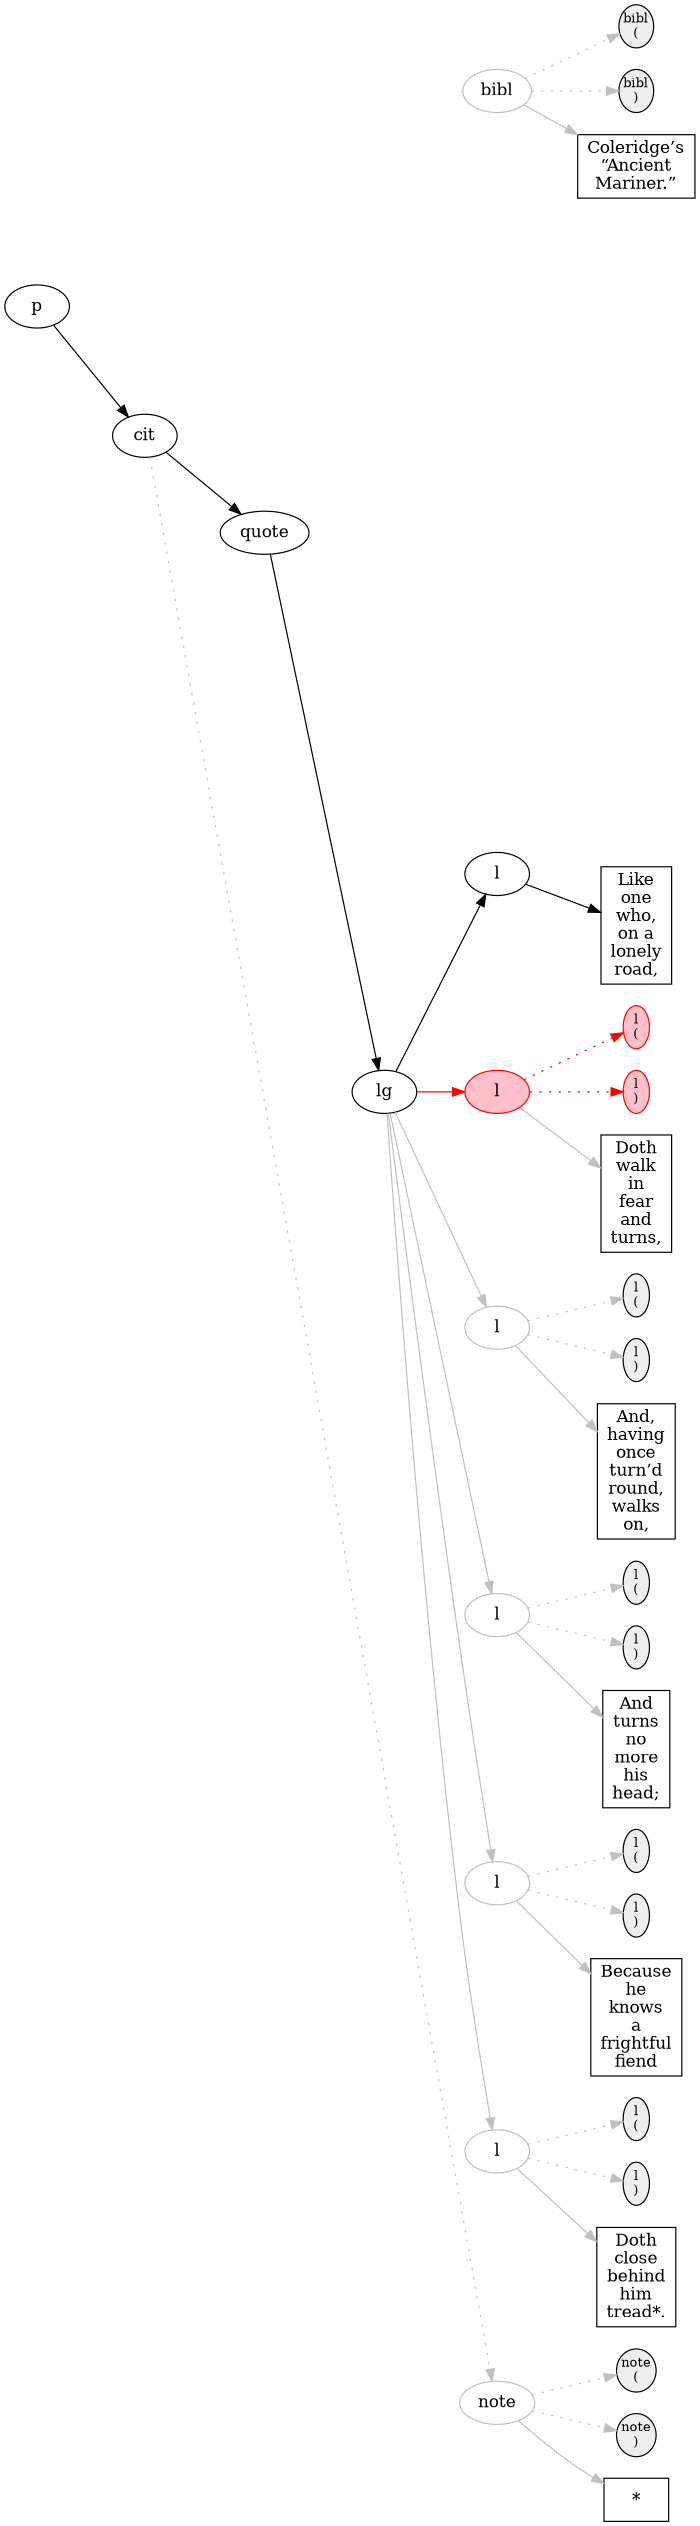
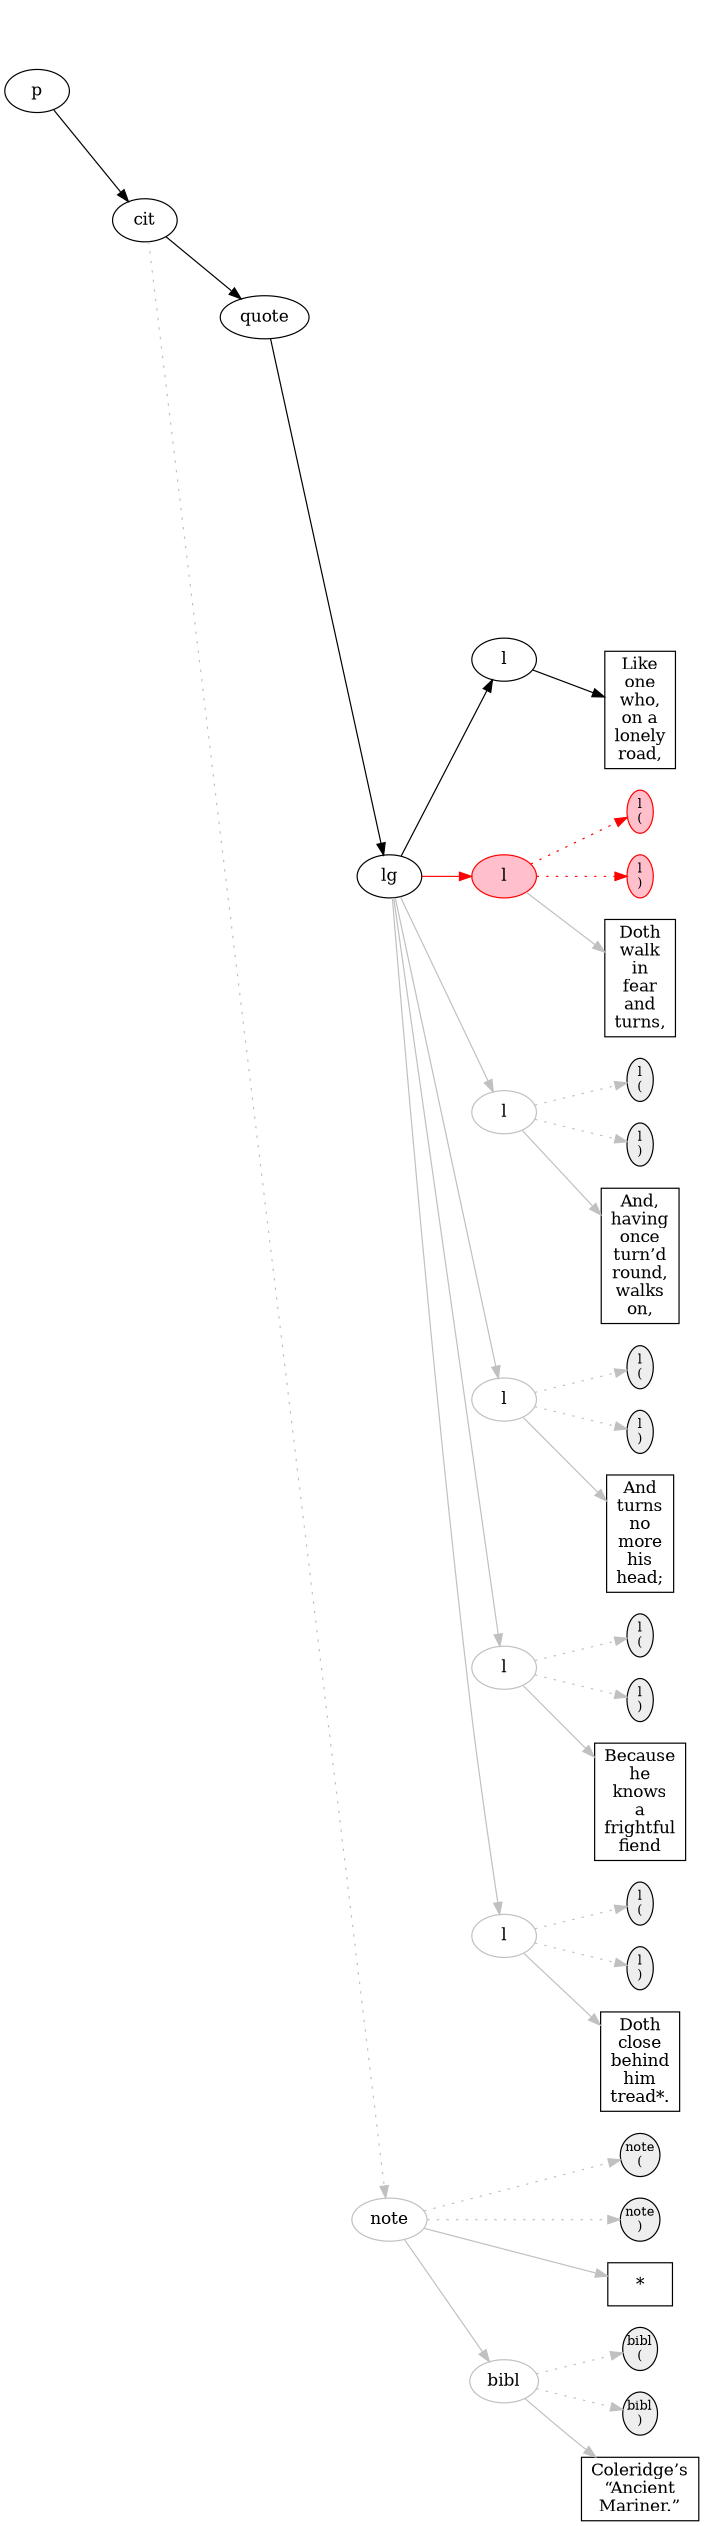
none -> (443, 2296)
